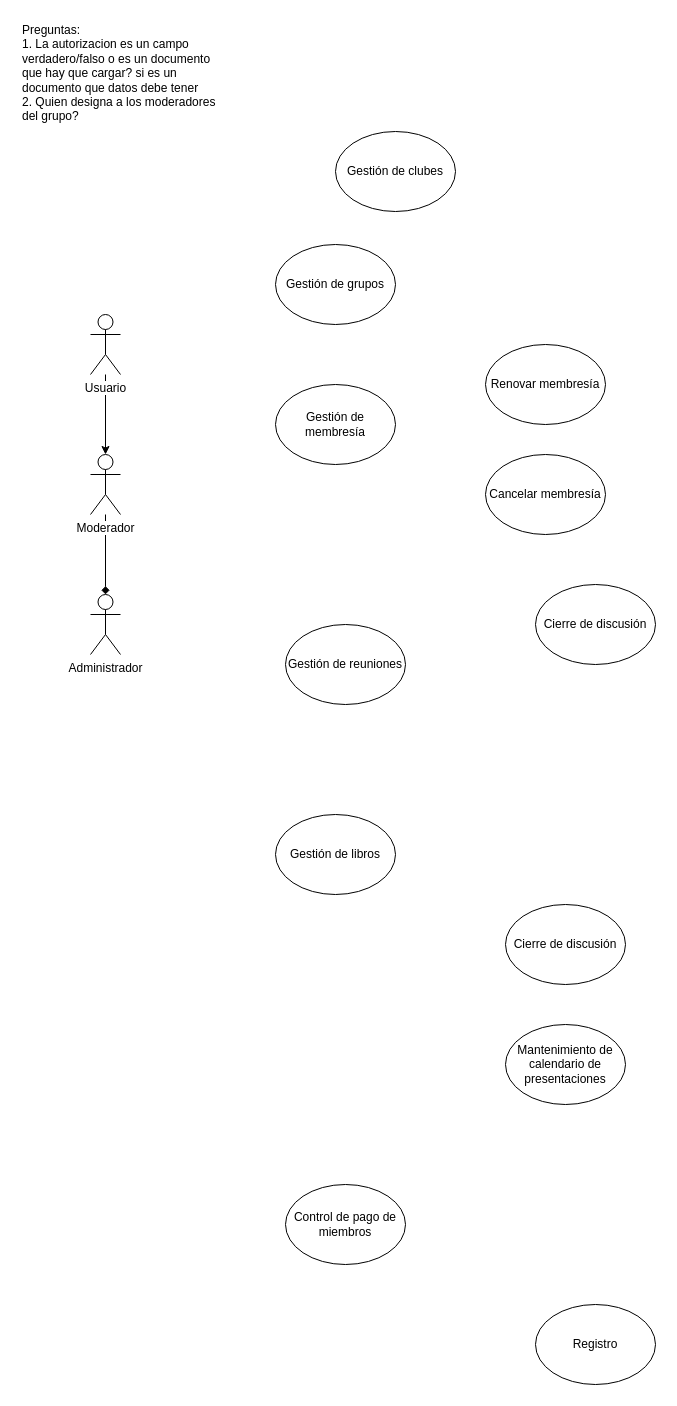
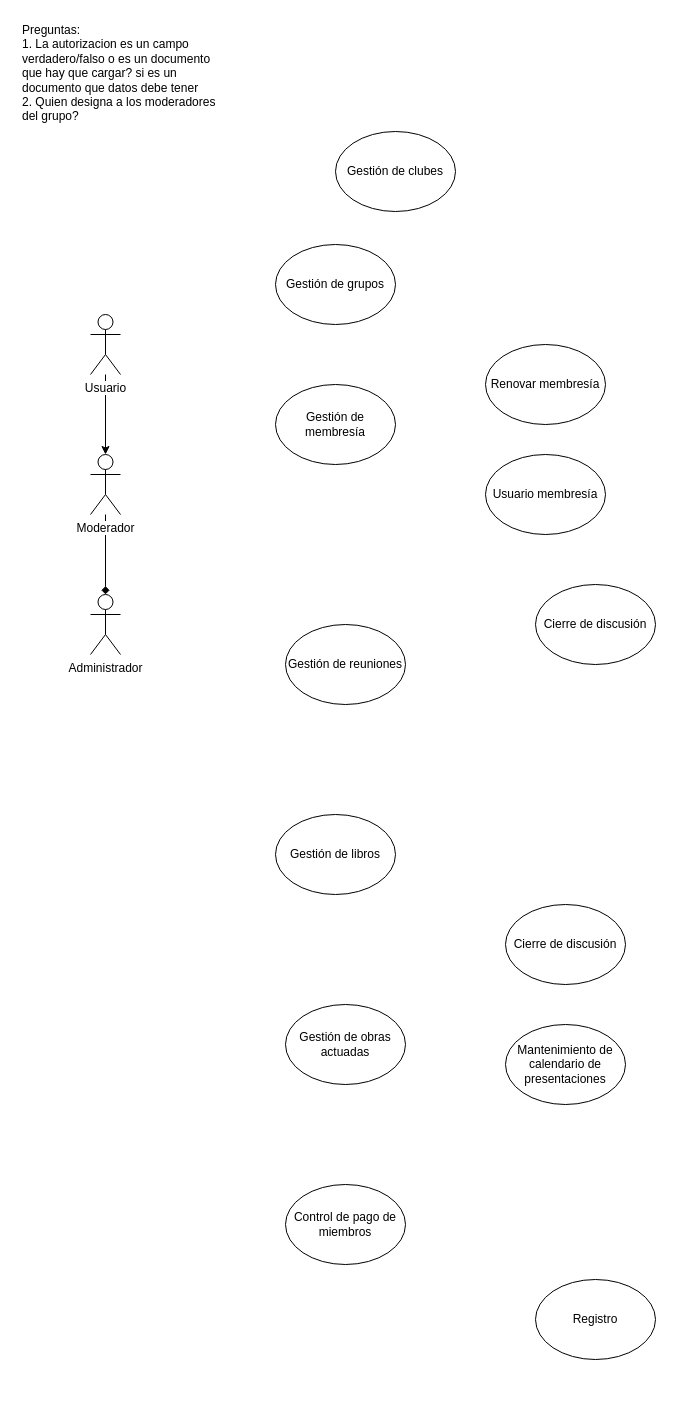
(546, 495) -> (546, 495)
none -> (346, 1045)
(596, 1345) -> (596, 1320)
